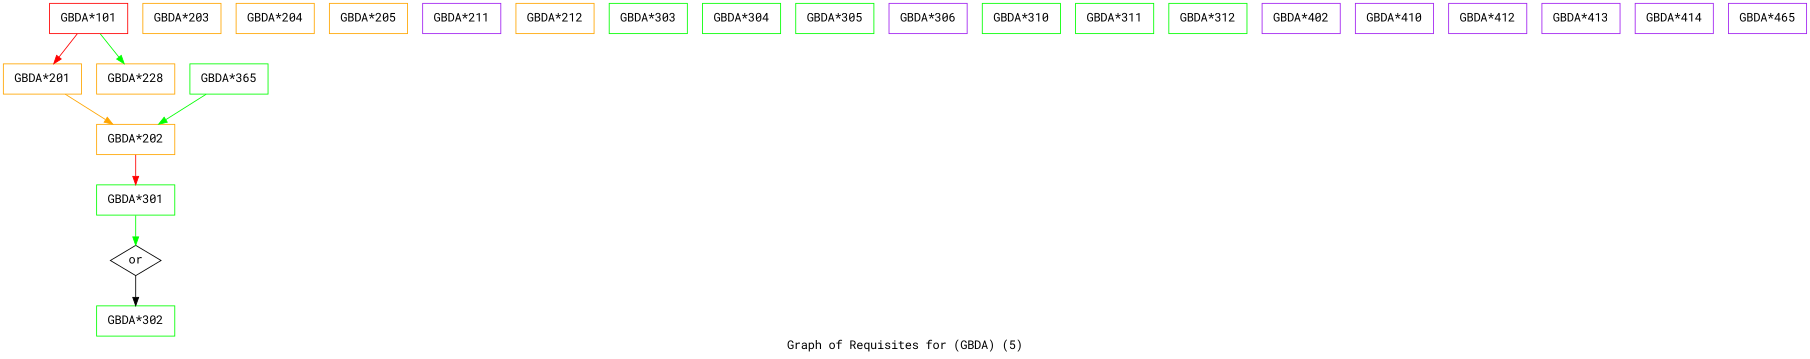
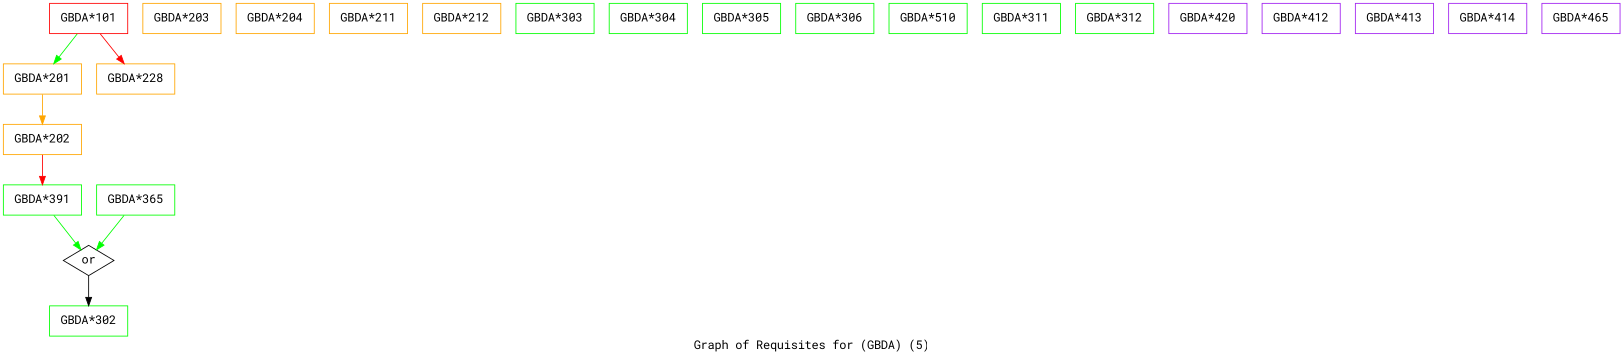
(368, 18) -> none
(462, 18) -> (368, 18)
(928, 18) -> (835, 18)
(1021, 18) -> (928, 18)
(1301, 18) -> none
(1394, 18) -> (1208, 18)
(68, 45) -> (68, 45)
(110, 45) -> (110, 45)
(186, 107) -> (113, 229)
(136, 200) -> (42, 200)
